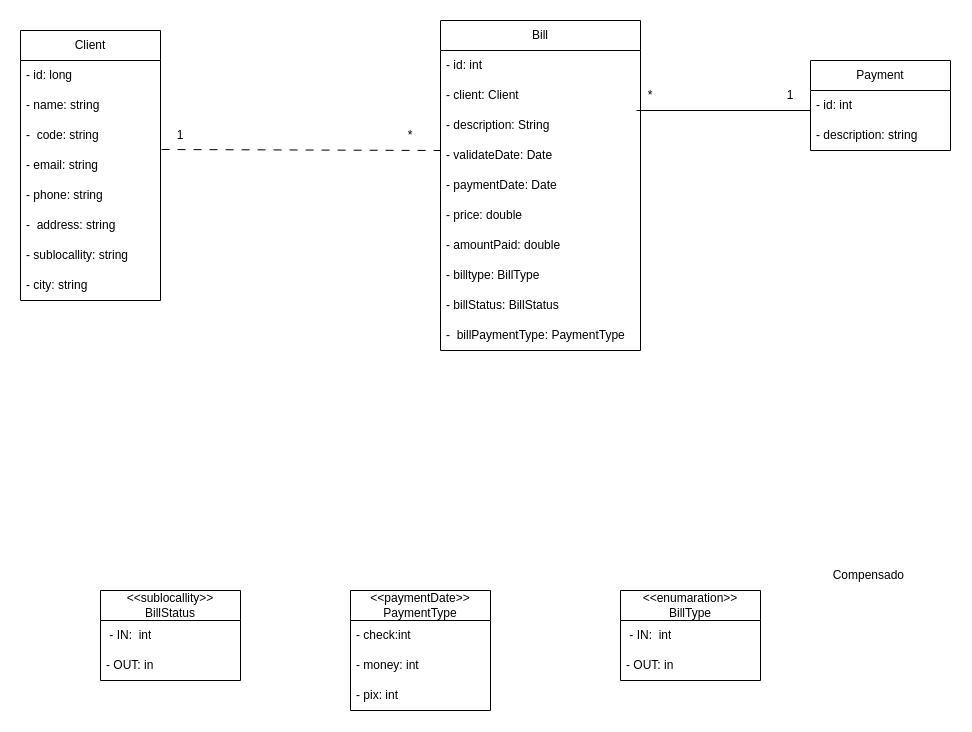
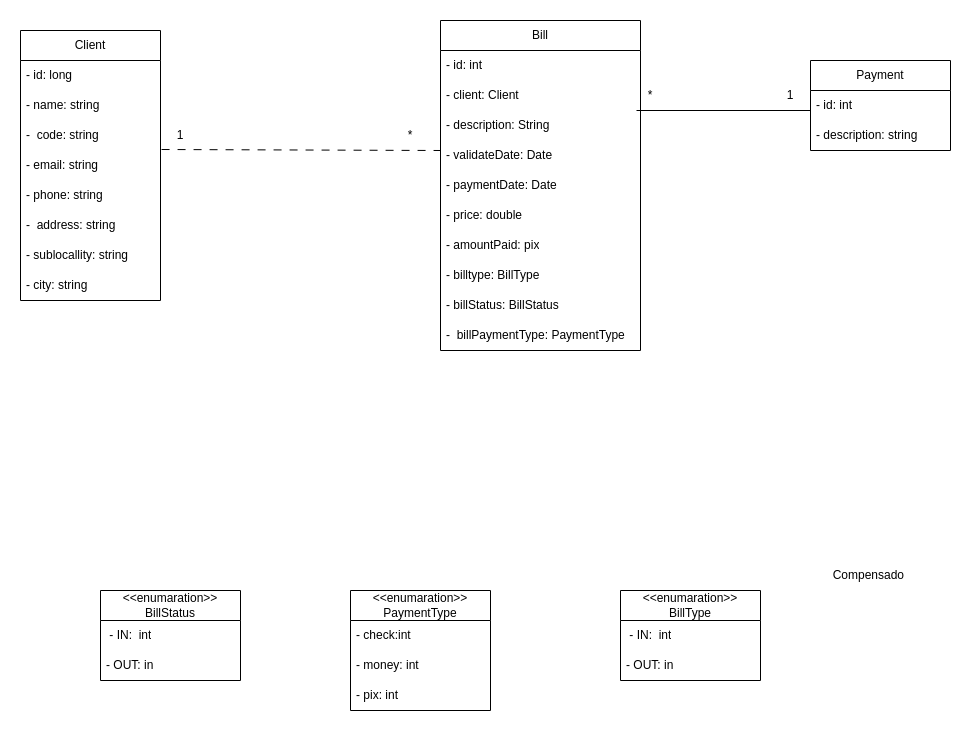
(506, 246) -> (496, 246)
(171, 606) -> (171, 606)
(421, 606) -> (421, 606)
